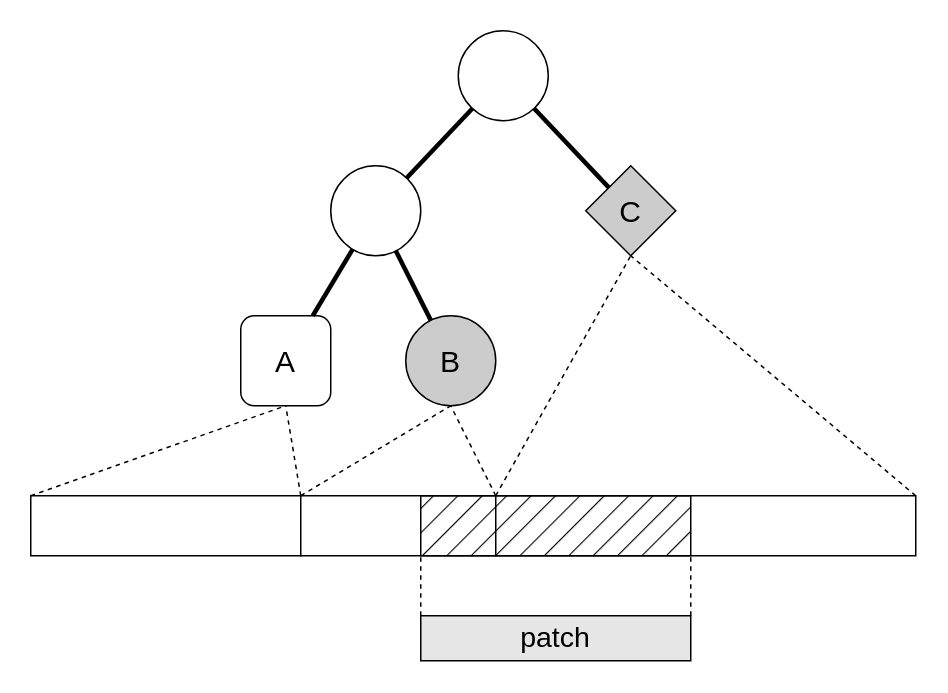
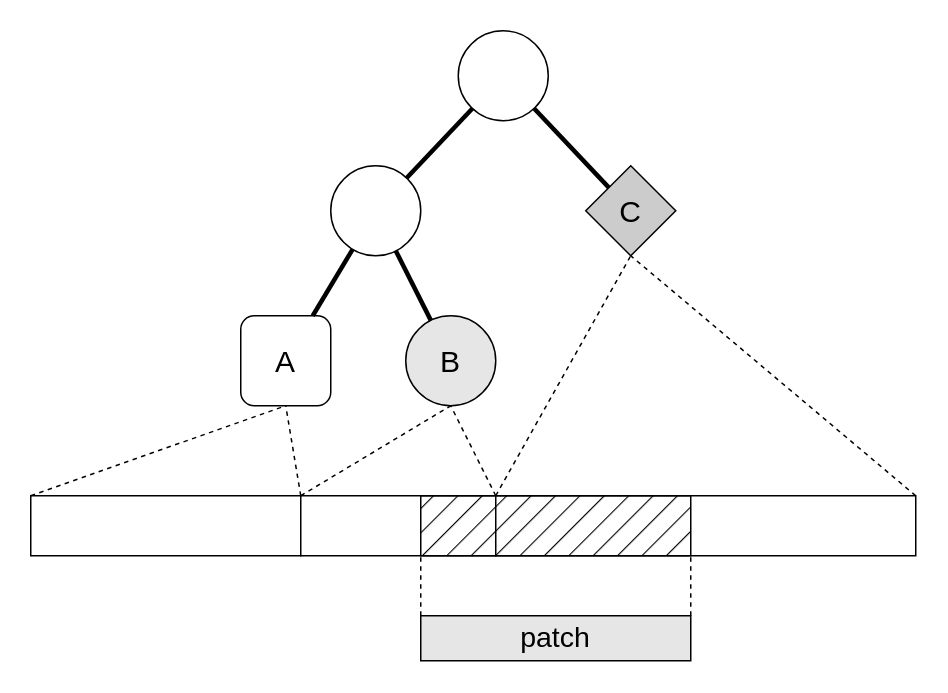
(451, 361) -> (451, 361)
